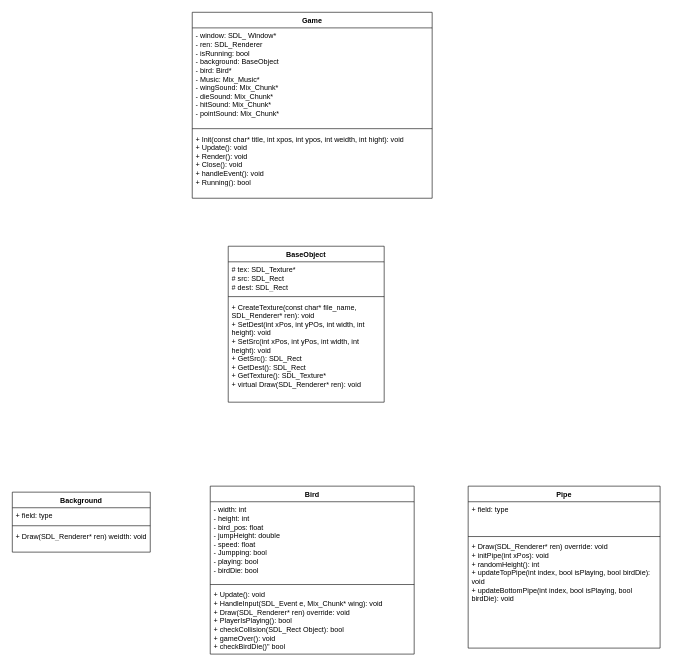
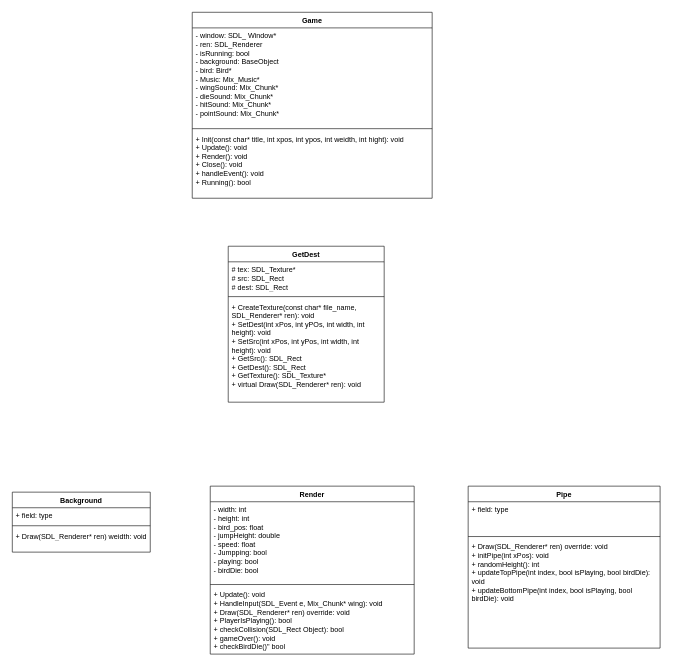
(306, 255) -> (306, 255)
(312, 495) -> (312, 495)
